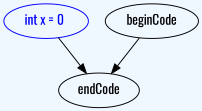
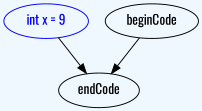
(46, 21) -> (46, 21)
